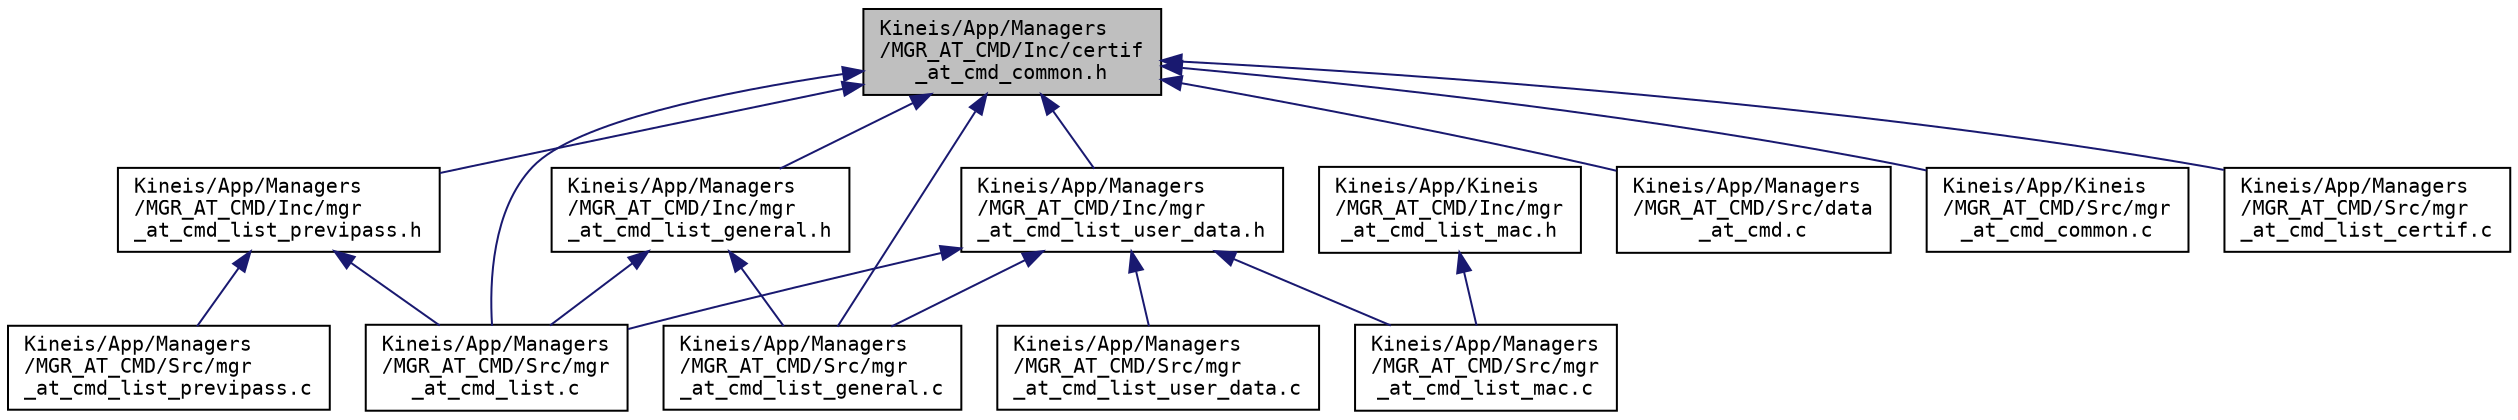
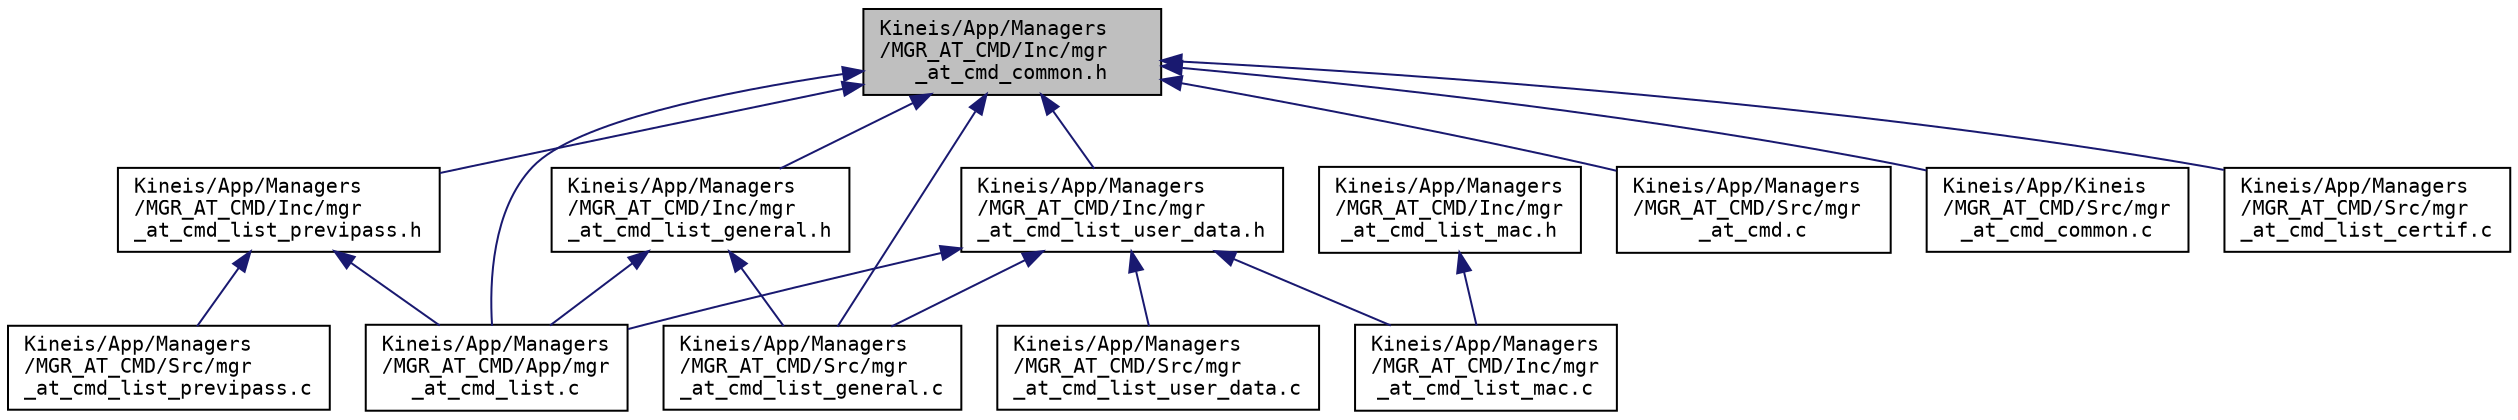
(1012, 52) -> (1012, 52)
(1450, 210) -> (1450, 210)
(1754, 210) -> (1754, 210)
(497, 368) -> (497, 368)
(1486, 368) -> (1486, 368)
